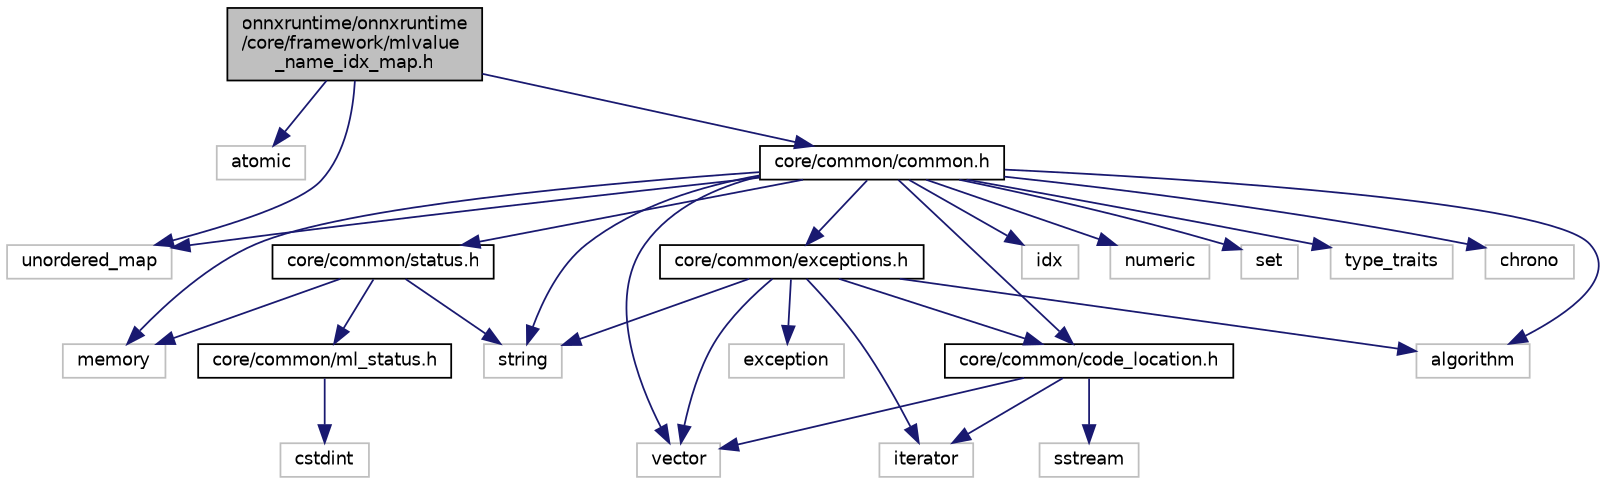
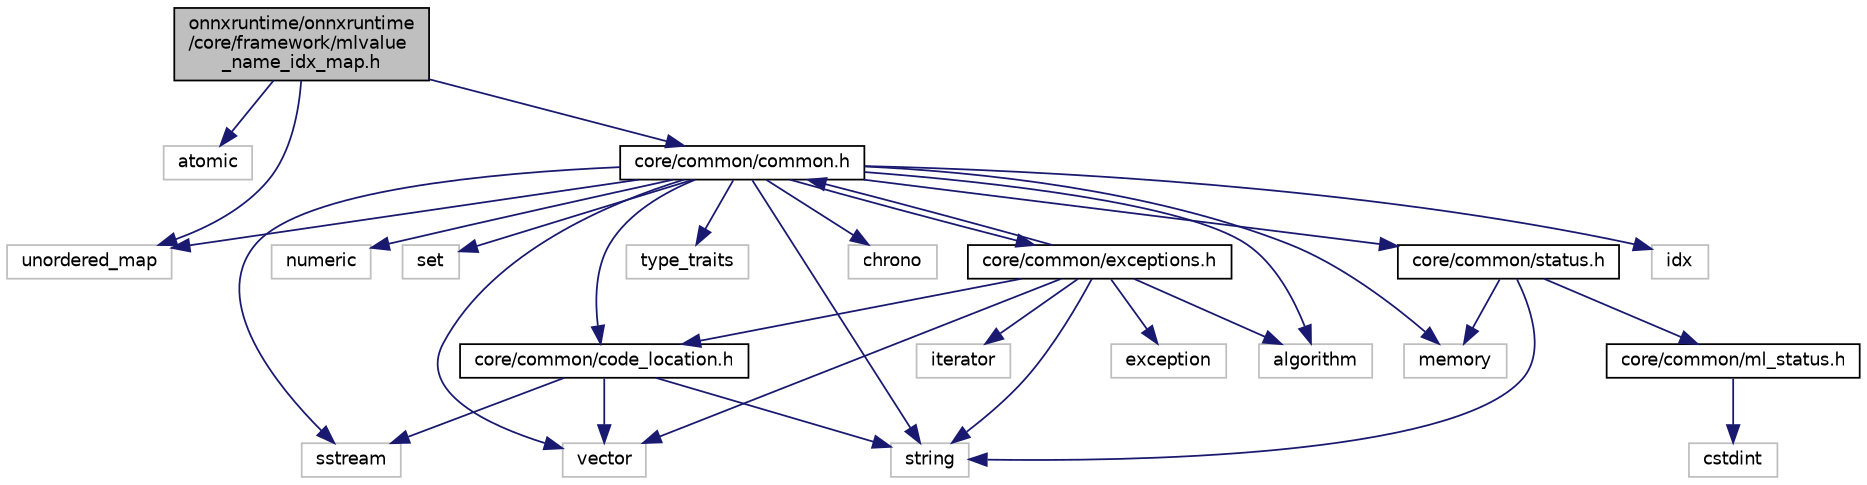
none -> (327, 206)
none -> (939, 214)
(1015, 406) -> (765, 410)
